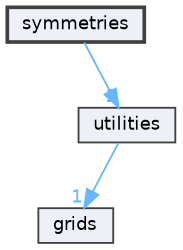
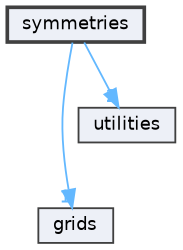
(106, 167) -> (63, 116)
